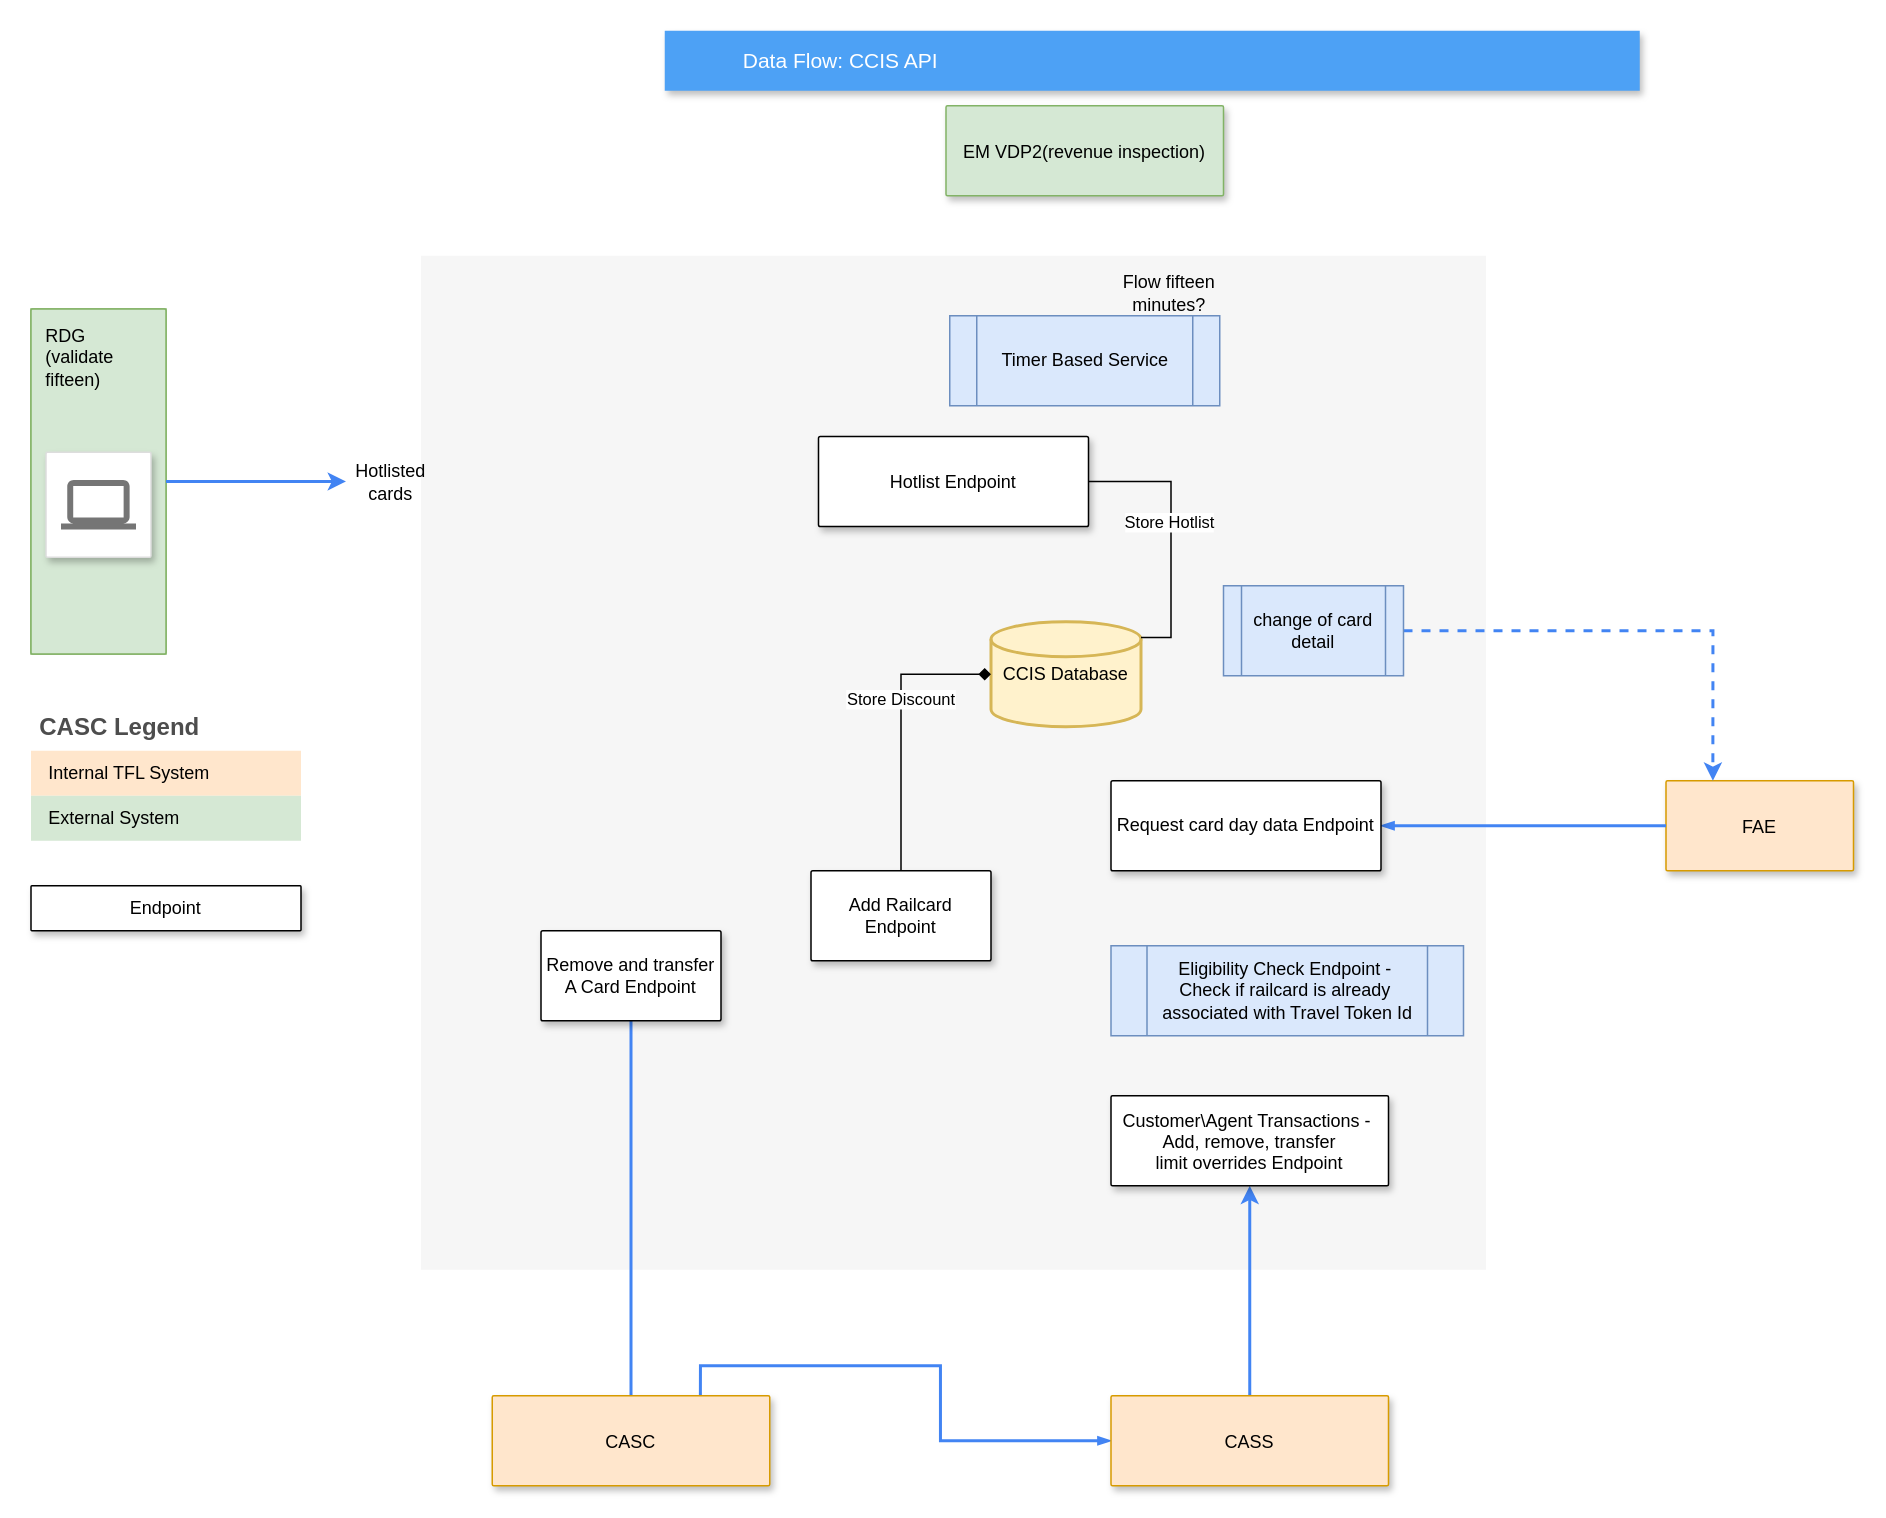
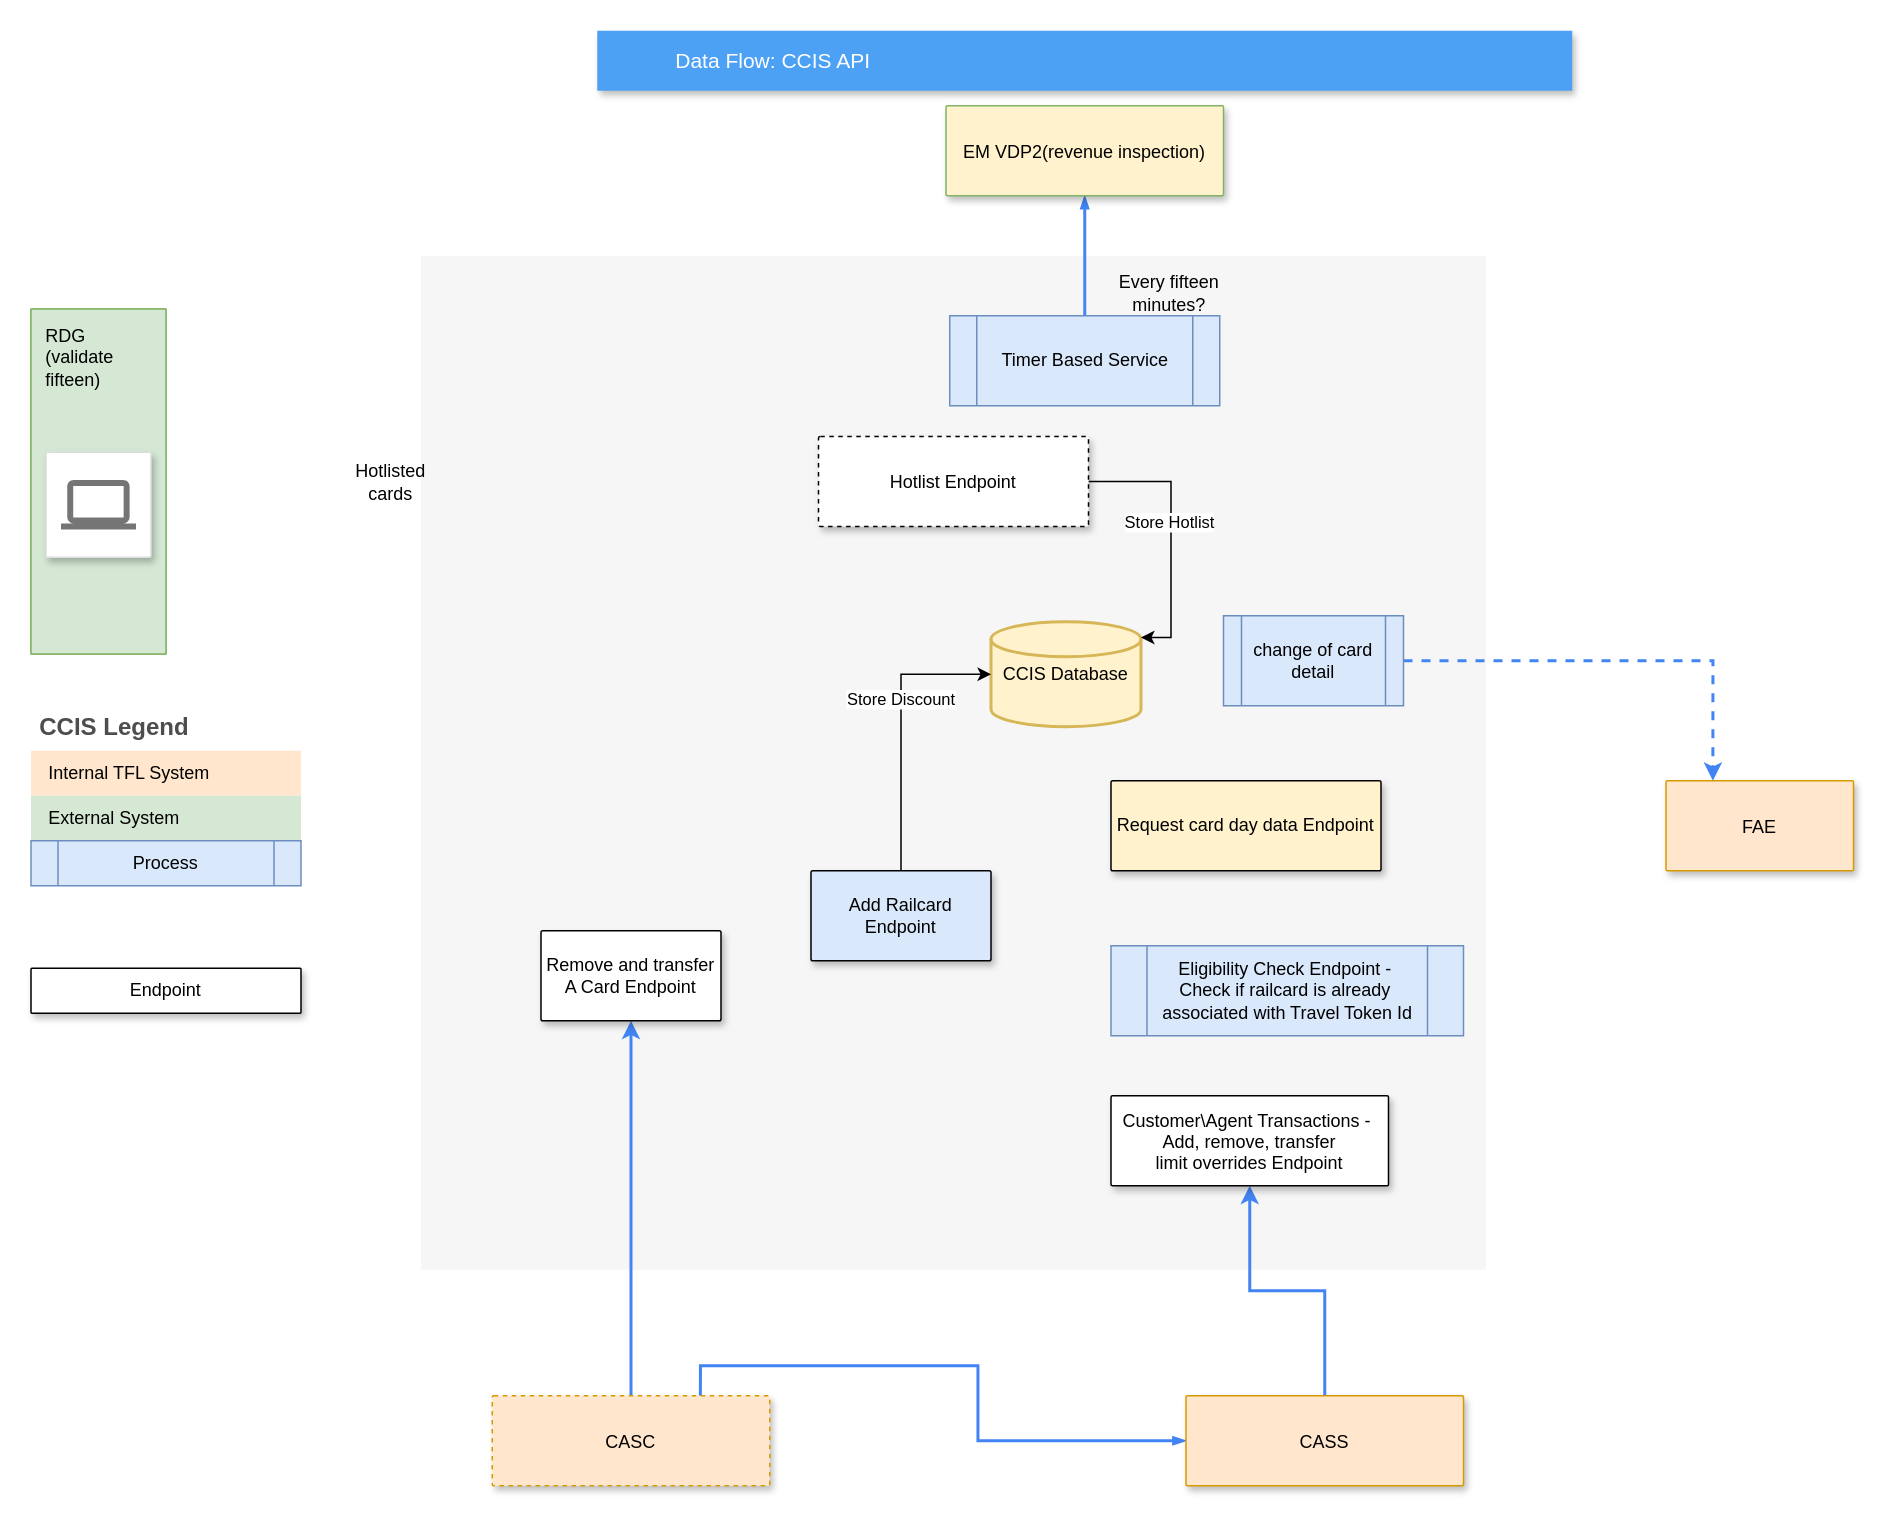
(1152, 61) -> (1085, 61)
(1085, 151) -> (1085, 151)
none -> (1085, 262)
(1169, 293) -> (1169, 293)
(249, 482) -> none
(953, 482) -> (953, 482)
(1313, 631) -> (1313, 661)
(1148, 638) -> (1152, 638)
(978, 674) -> (979, 674)
(110, 727) -> (110, 727)
(1246, 826) -> (1246, 826)
(1529, 826) -> none
none -> (166, 863)
(166, 908) -> (166, 991)
(901, 916) -> (901, 916)
(631, 1031) -> (631, 1035)
(631, 1441) -> (631, 1441)
(1250, 1441) -> (1325, 1441)
